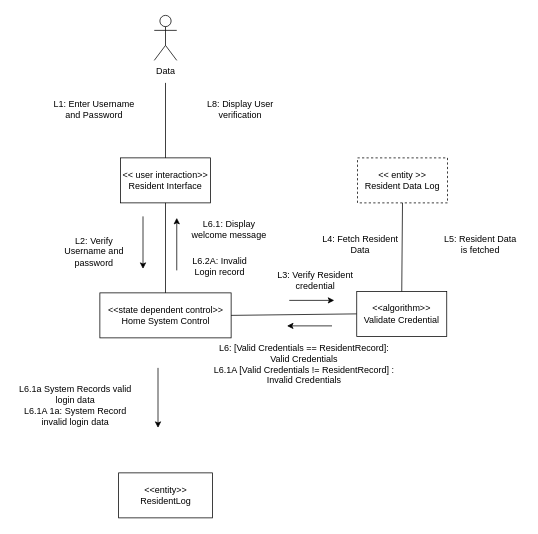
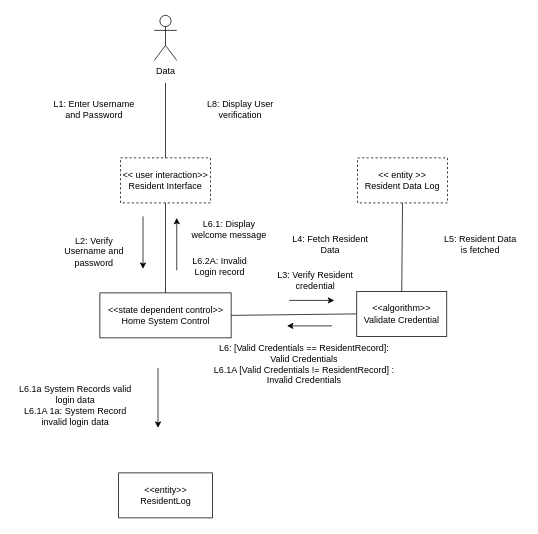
(165, 180) -> (165, 180)
(360, 244) -> (330, 244)
